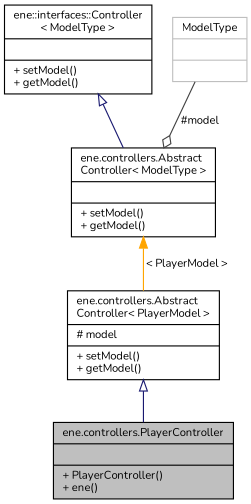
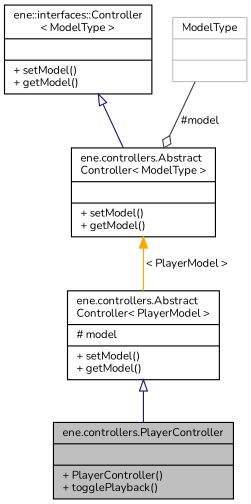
(80, 488) -> (110, 488)
